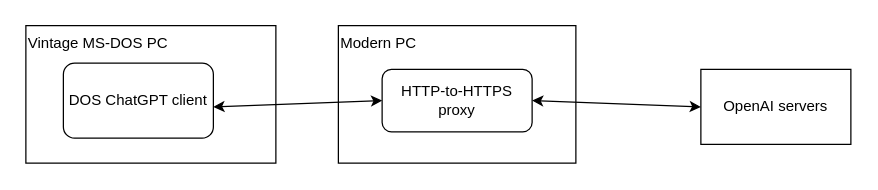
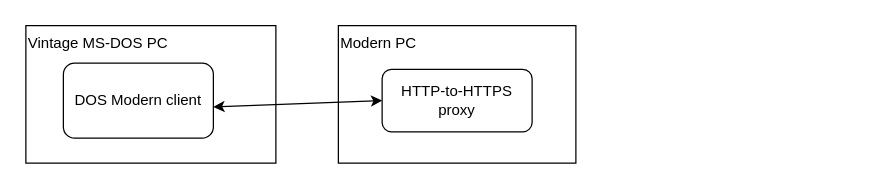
(138, 101) -> (138, 101)
(616, 104) -> none
(776, 107) -> none
